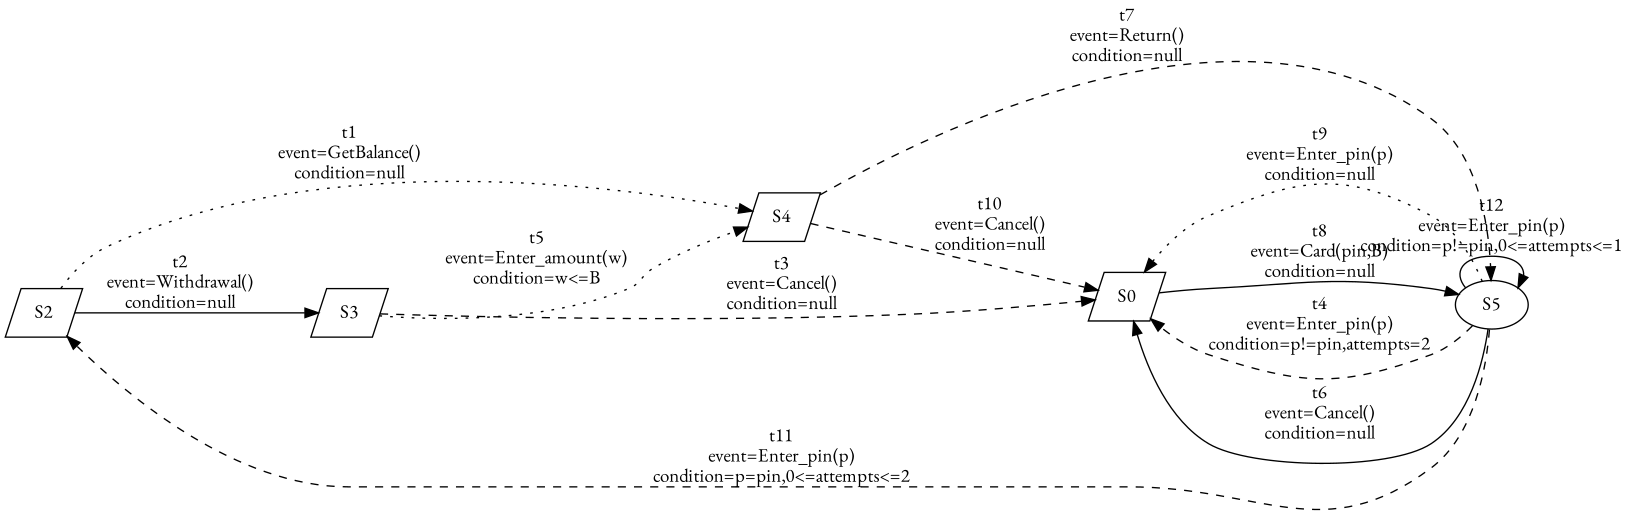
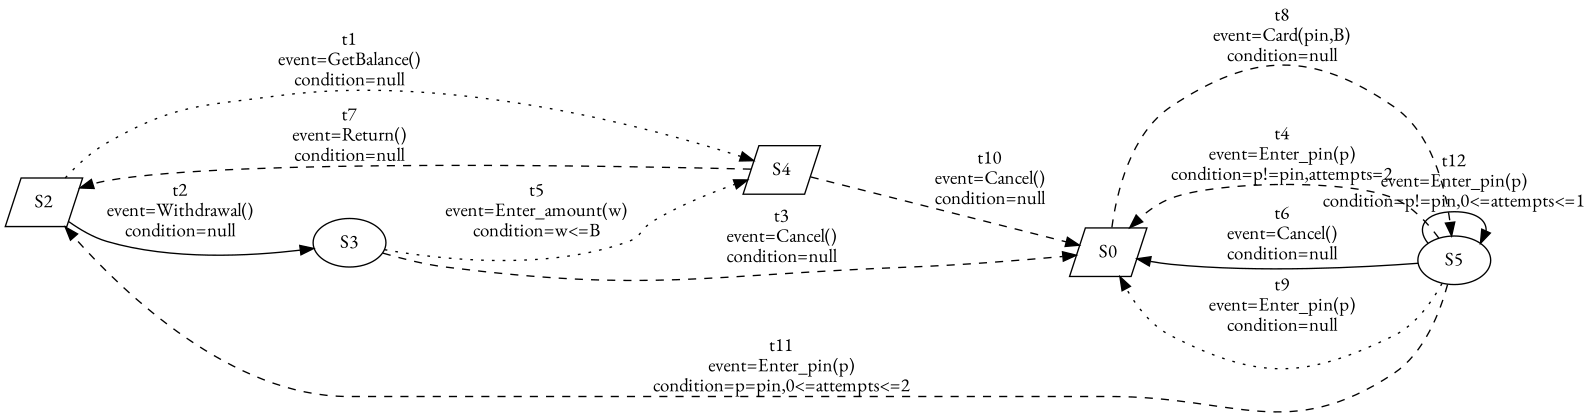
(1201, 64) -> (421, 166)
(1302, 283) -> (1280, 65)
(350, 313) -> (350, 243)
